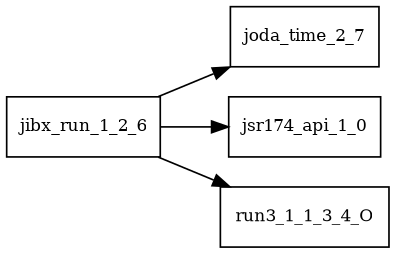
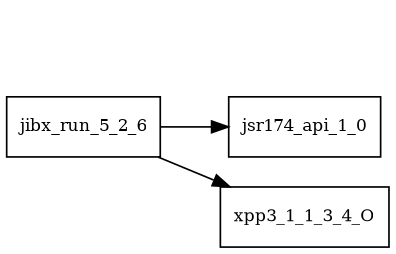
(305, 37) -> none
(83, 127) -> (83, 127)
(305, 217) -> (305, 217)
